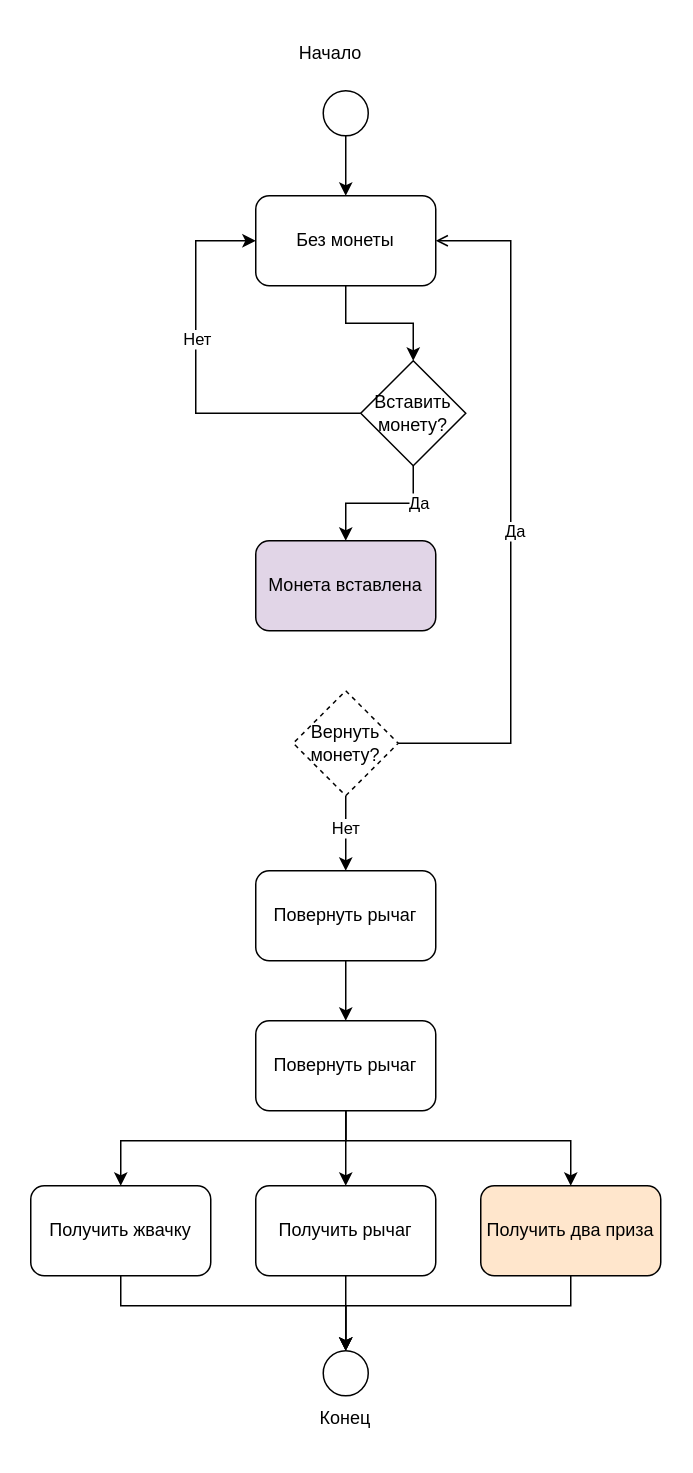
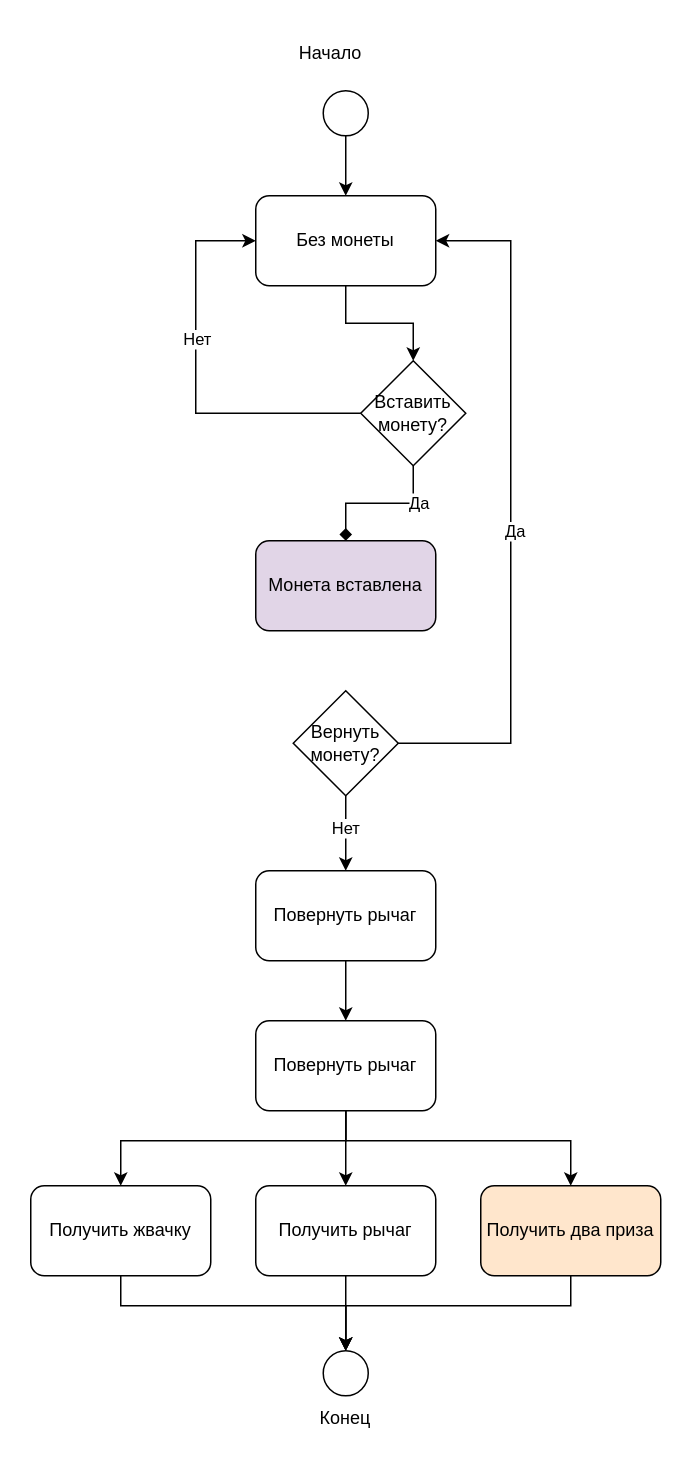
(444, 241) -> (447, 241)
(346, 529) -> (346, 528)
(346, 743) -> (346, 743)
